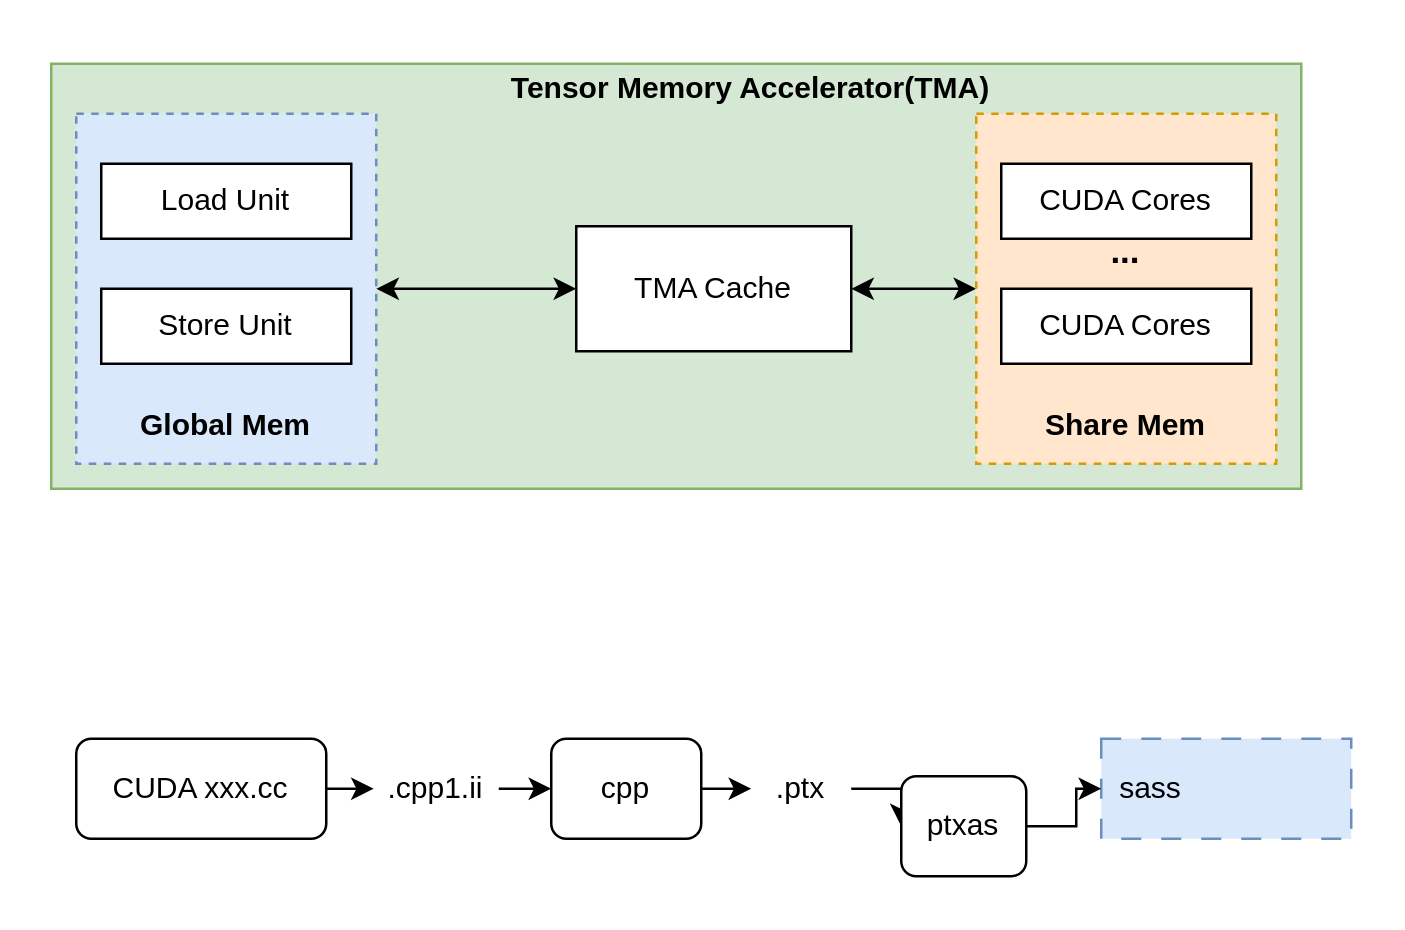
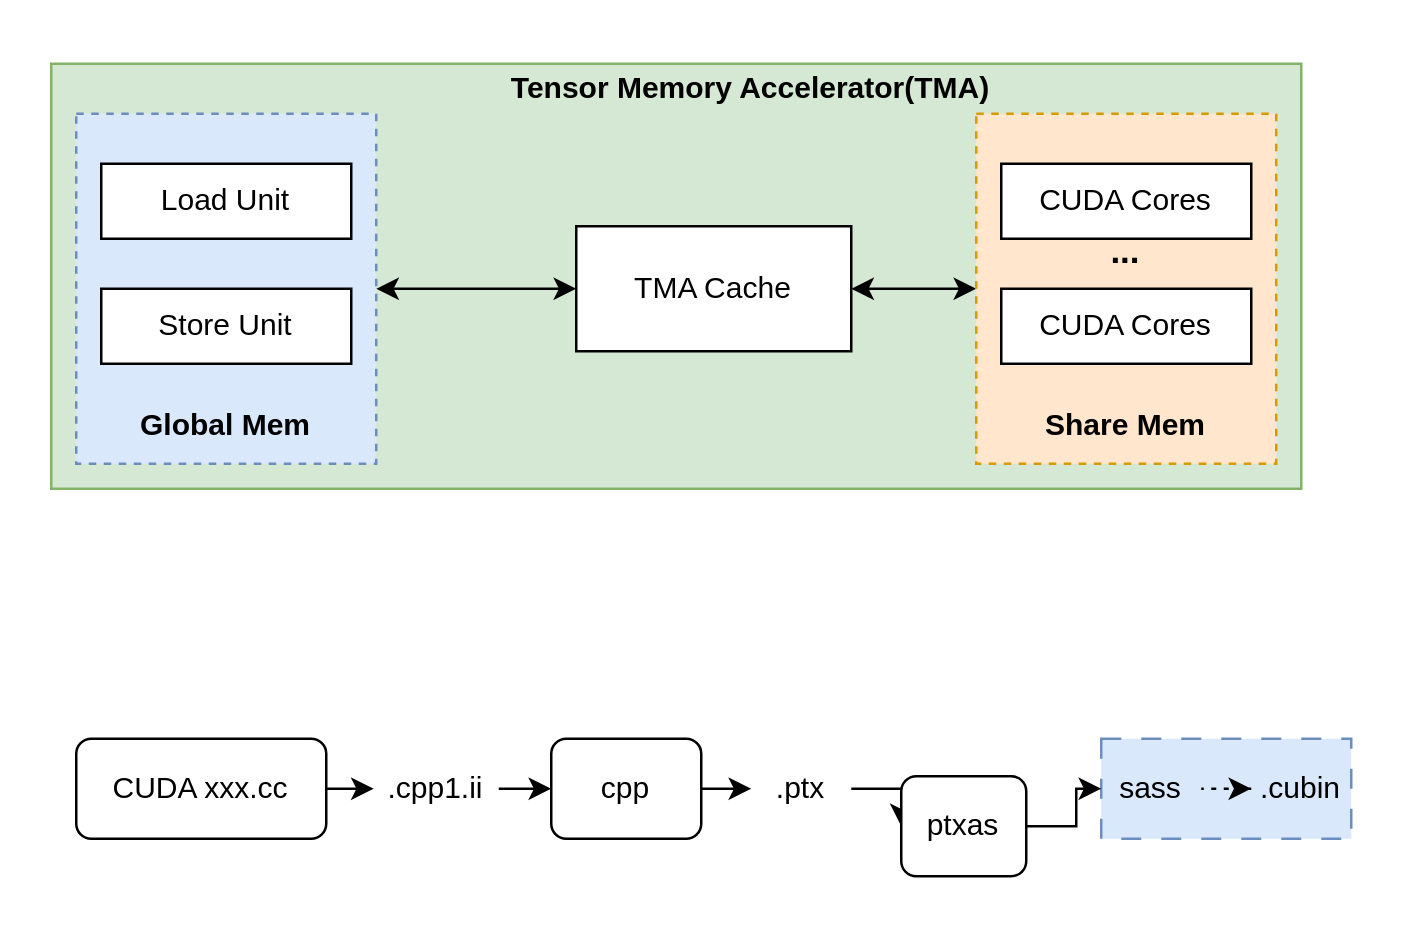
none -> (1234, 789)
none -> (1301, 789)
